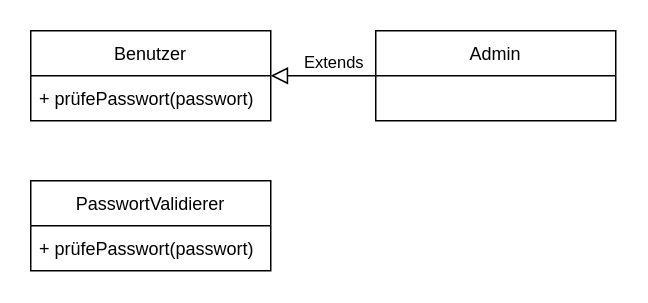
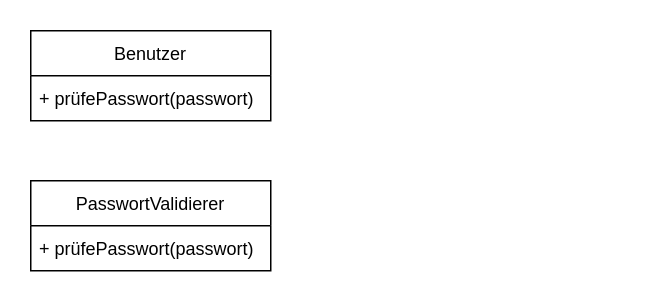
(331, 76) -> none
(496, 76) -> none
